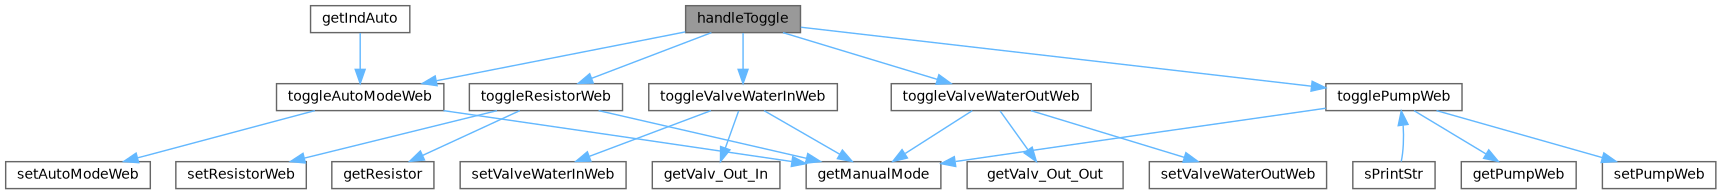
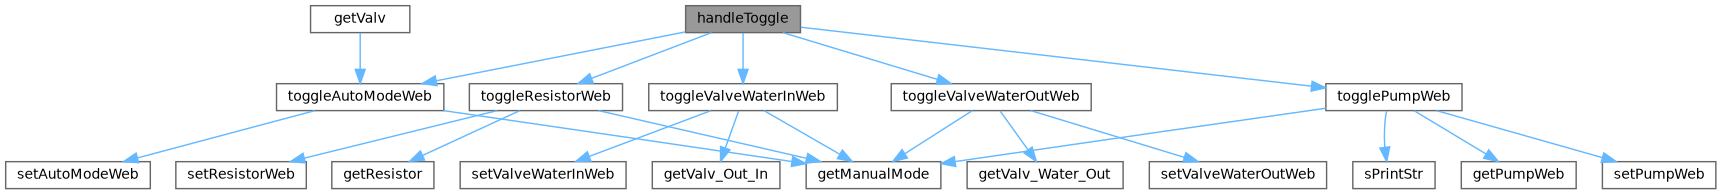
(360, 19) -> (360, 19)
(1403, 143) -> (1385, 129)
(1045, 175) -> (1045, 175)
